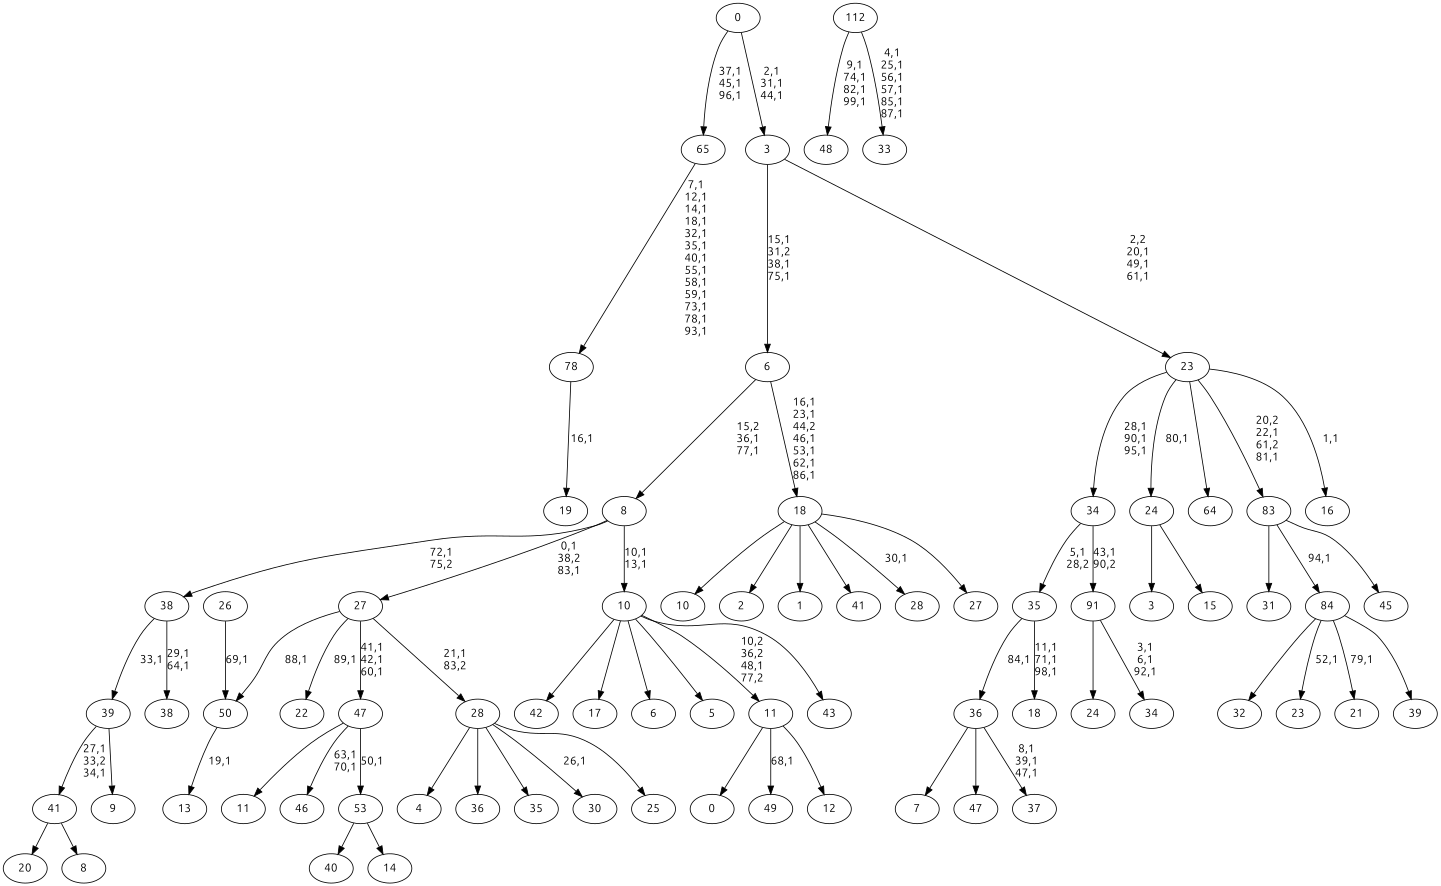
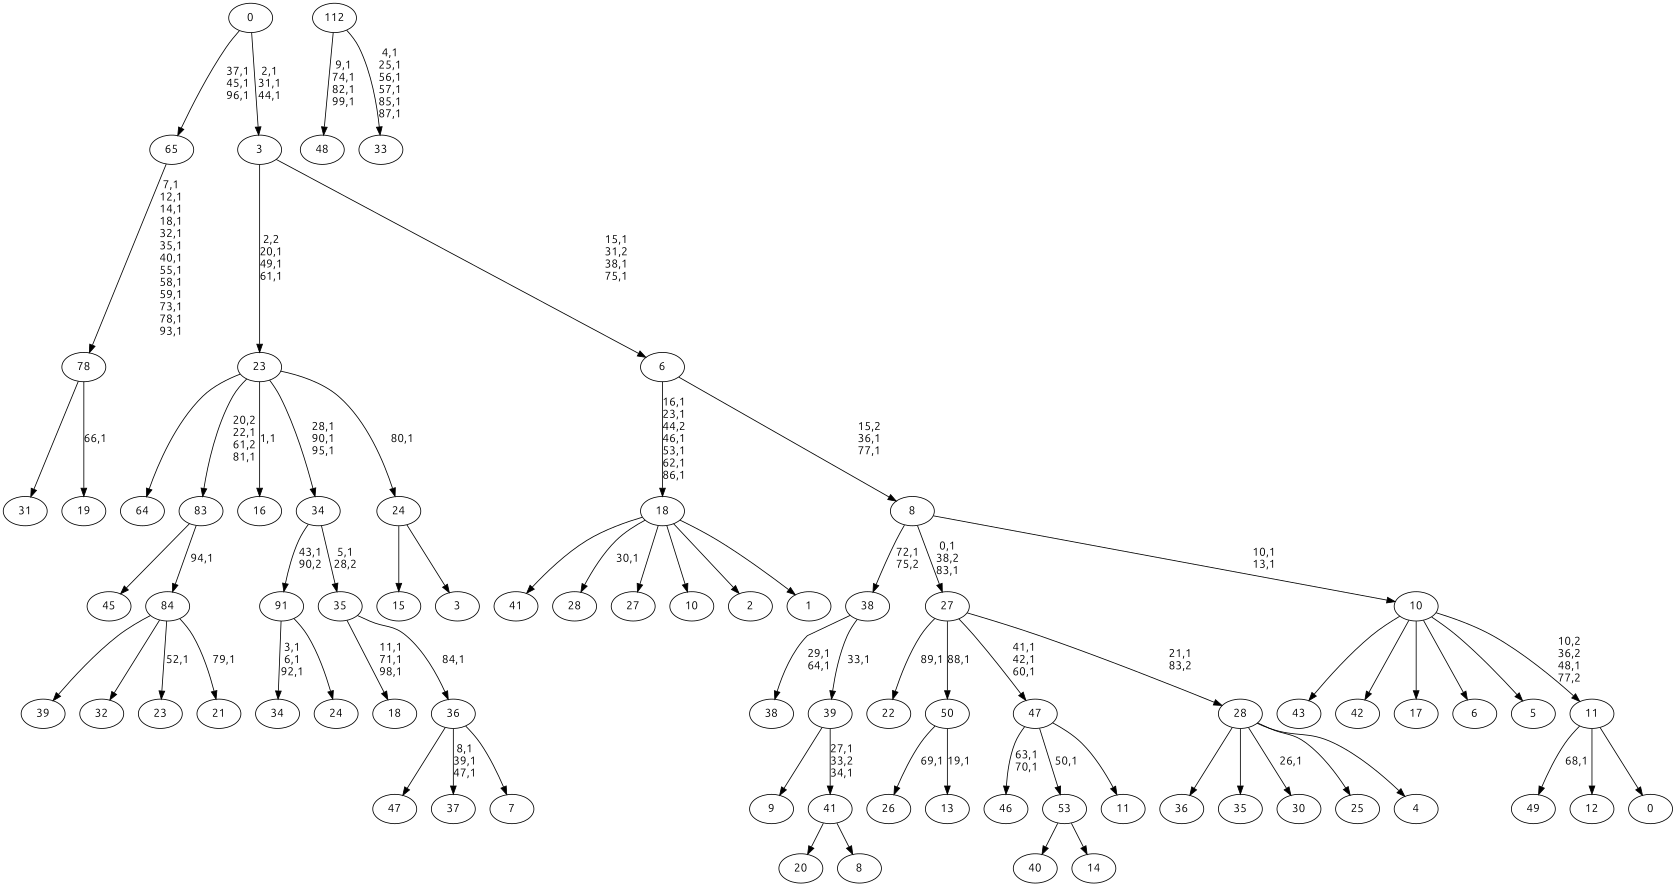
(582, 439) -> (96, 439)
(1269, 555) -> (56, 435)
(225, 656) -> (913, 755)
